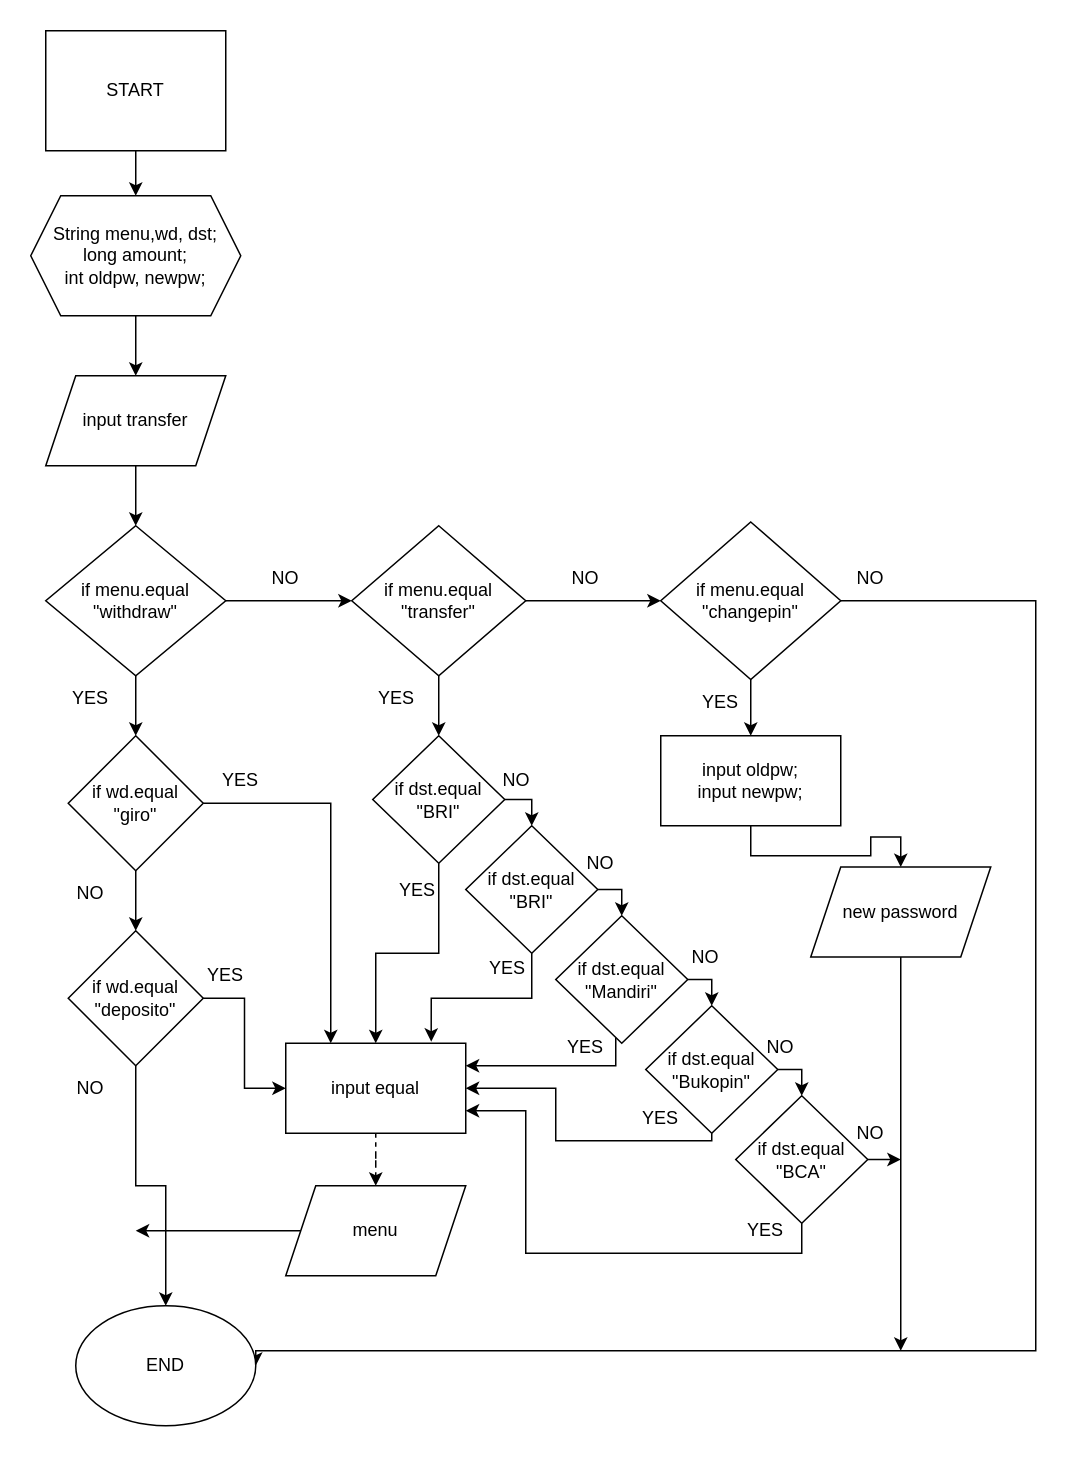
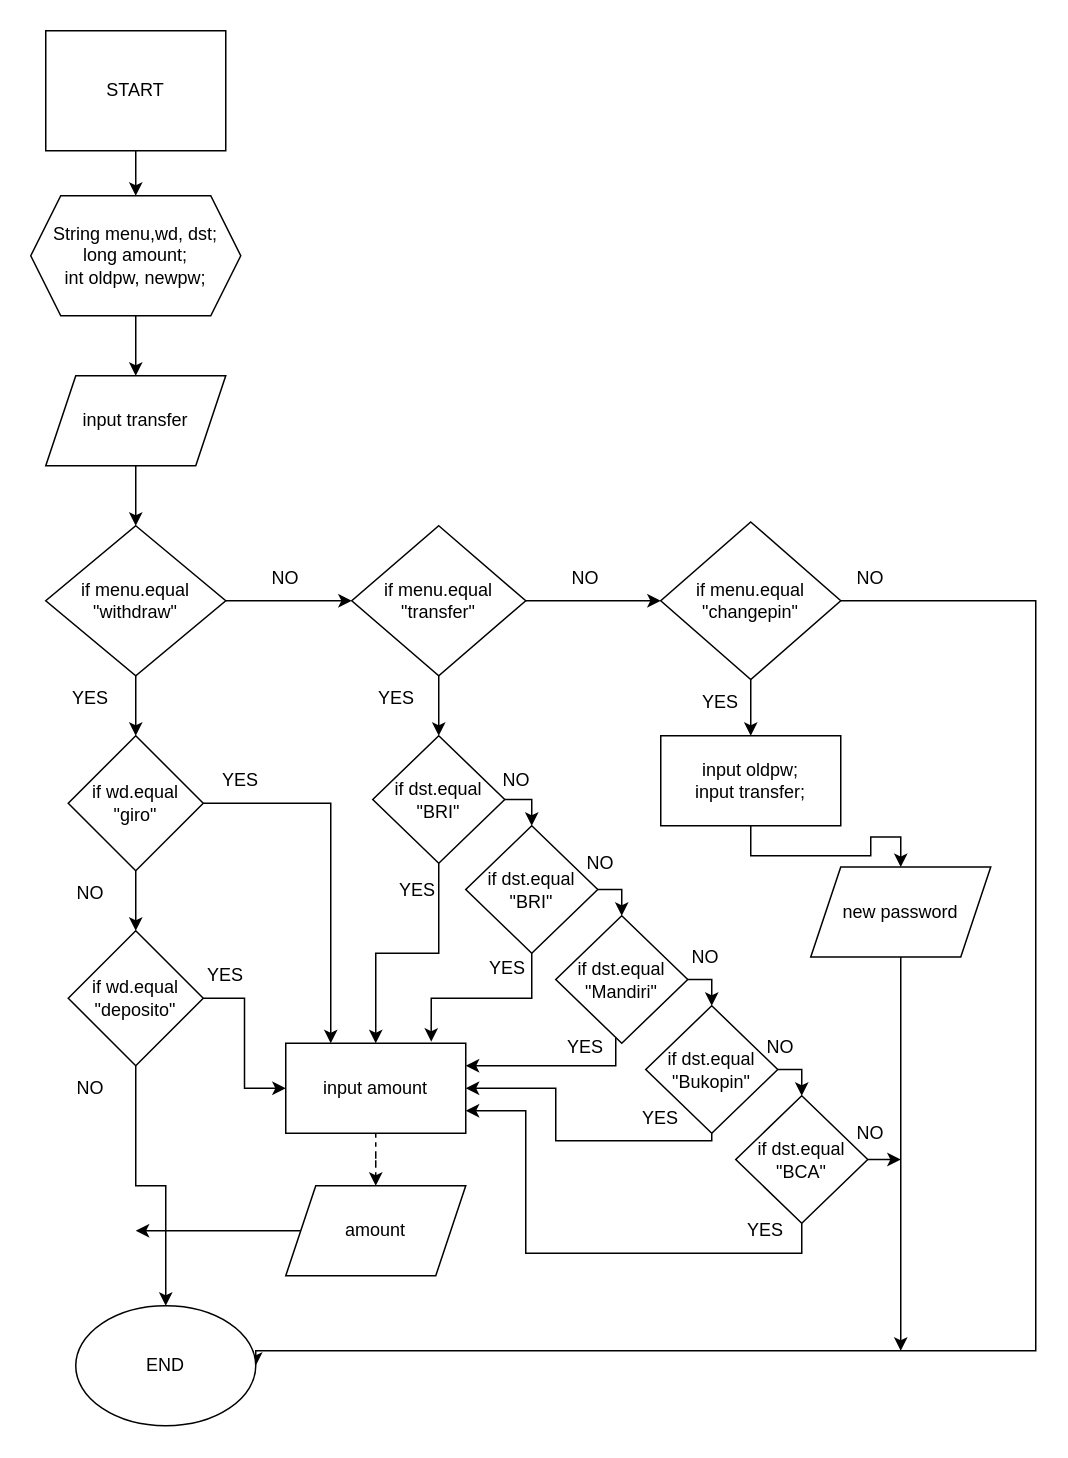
(751, 781) -> (751, 781)
(376, 1088) -> (376, 1088)
(376, 1231) -> (376, 1231)
